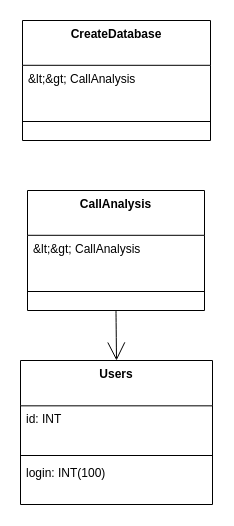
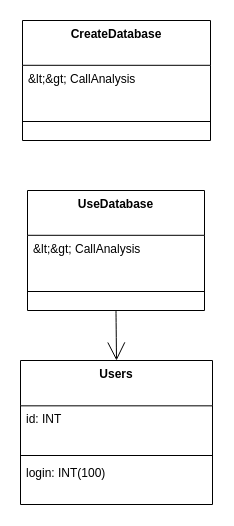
(116, 204) -> (116, 204)
